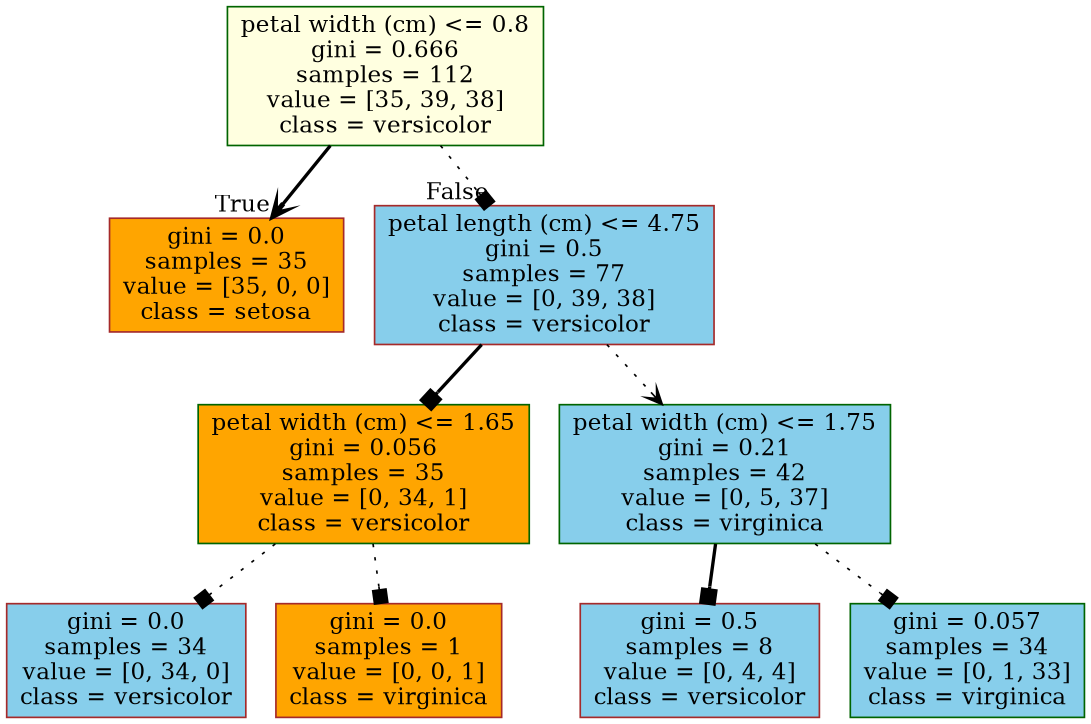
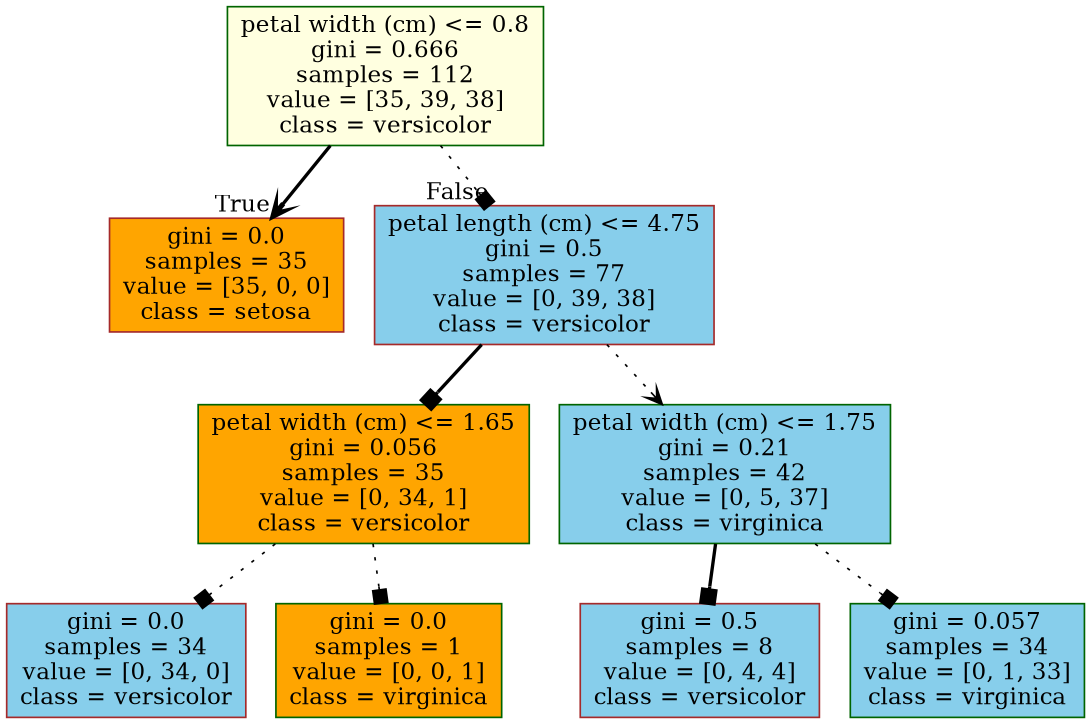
(389, 661) -> (389, 661)
